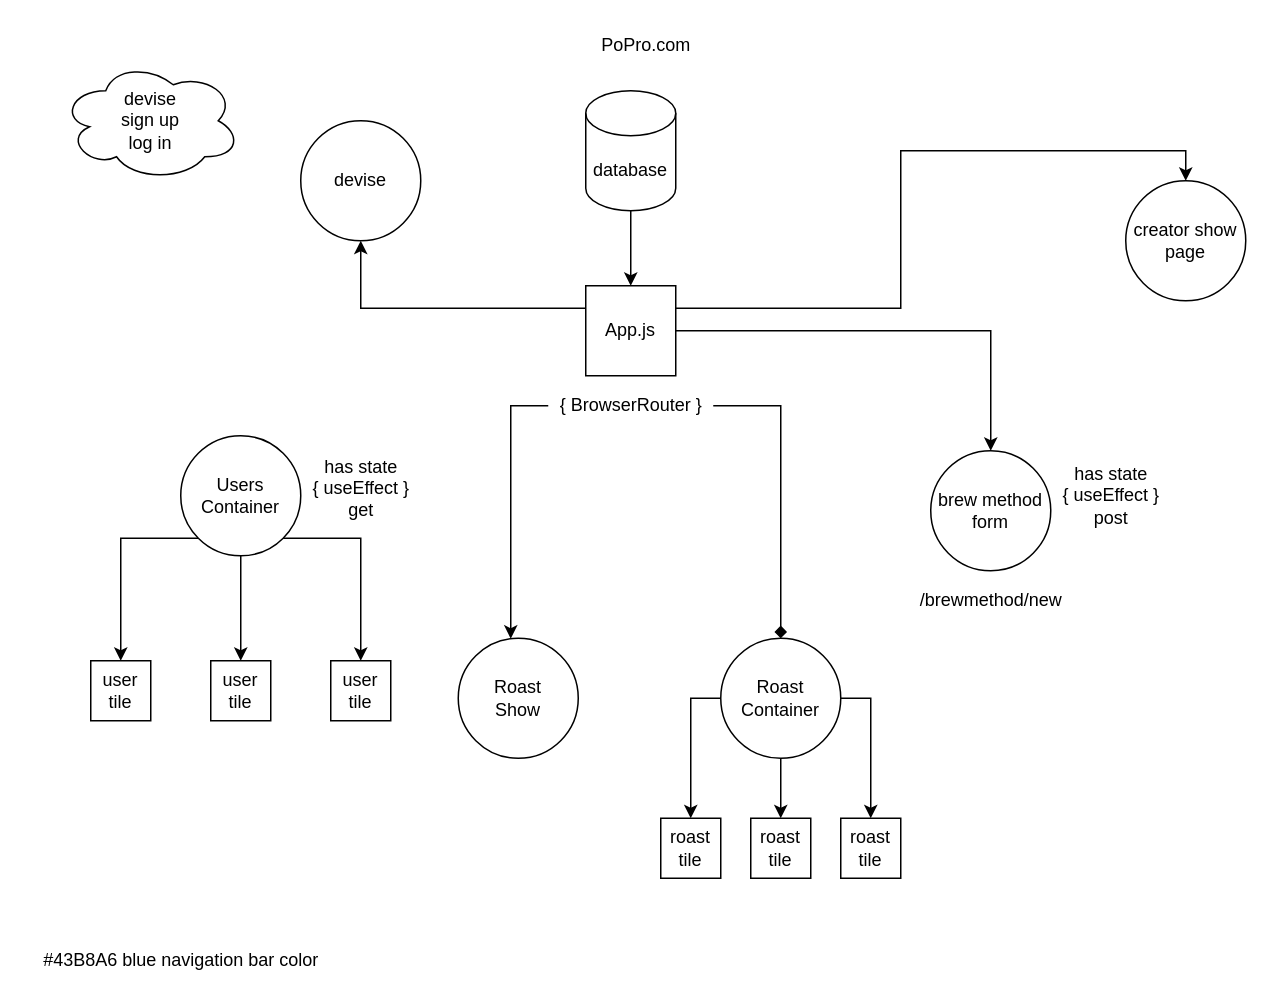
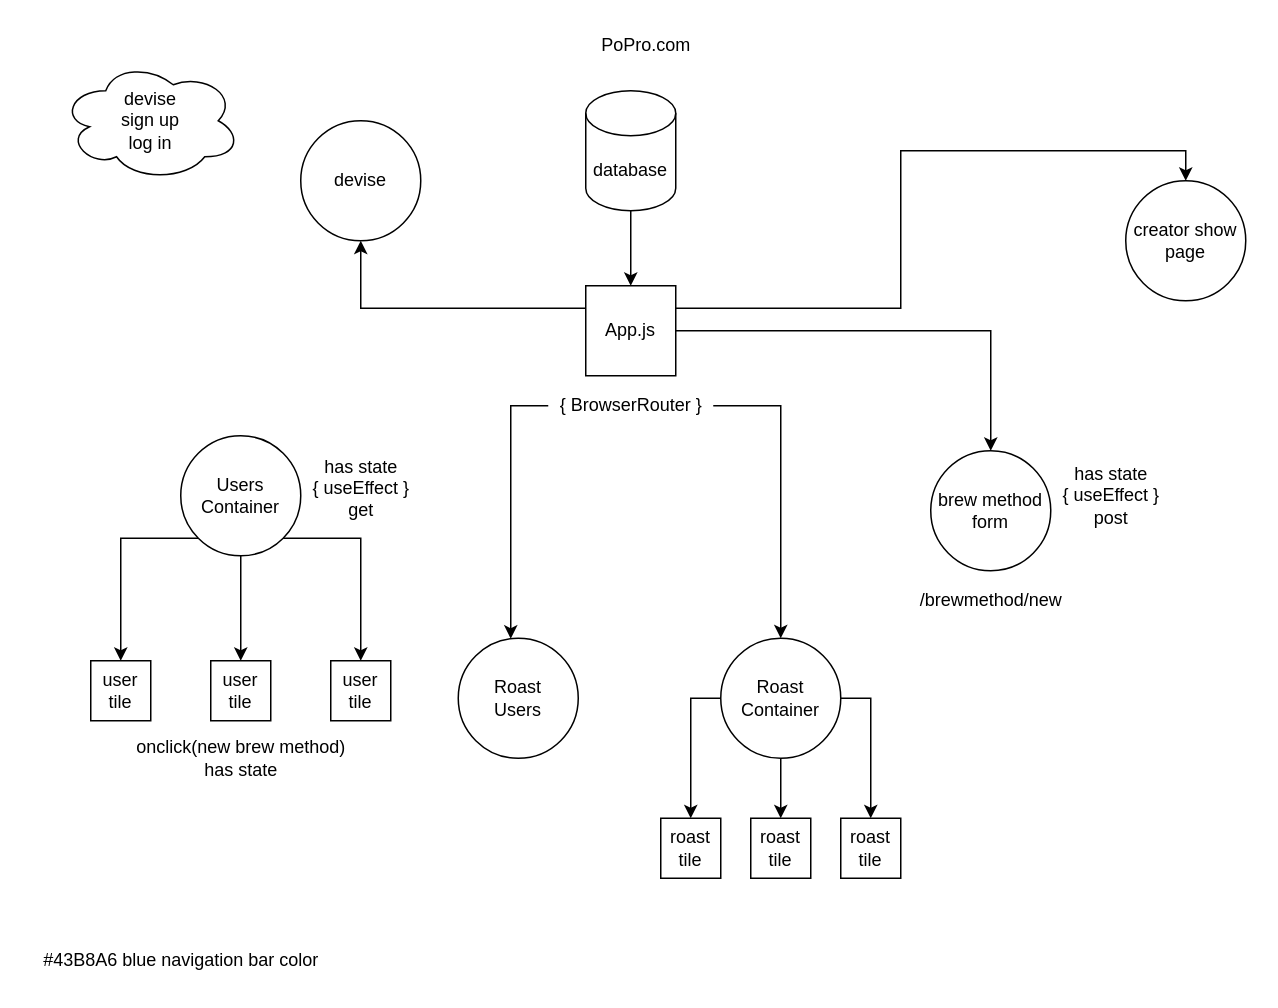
(781, 626) -> (781, 627)
(518, 698) -> (518, 698)
none -> (241, 758)
